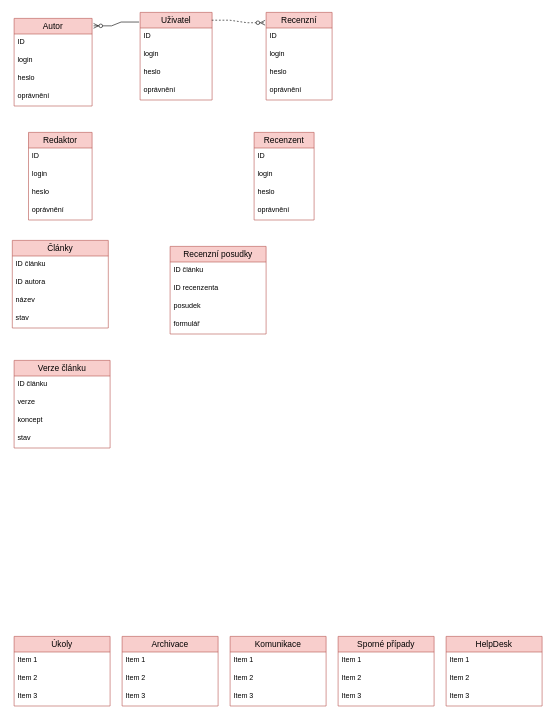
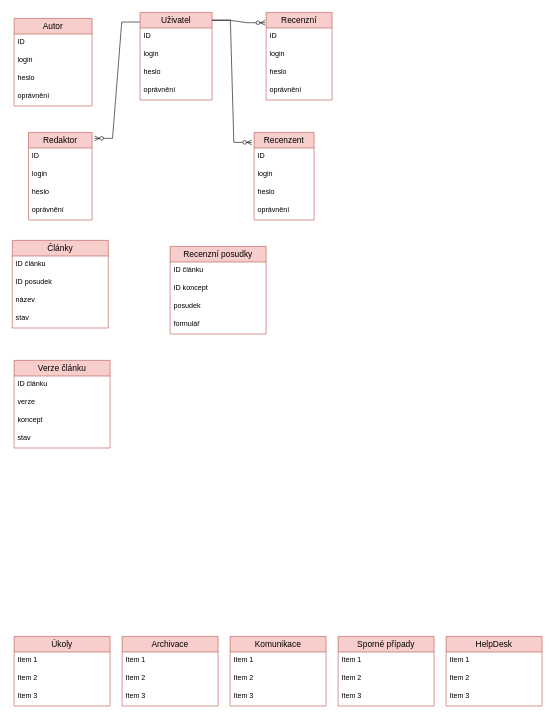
(248, 23) -> (248, 23)
(107, 26) -> none
none -> (116, 89)
none -> (234, 139)
(33, 282) -> (35, 282)
(199, 288) -> (193, 288)
